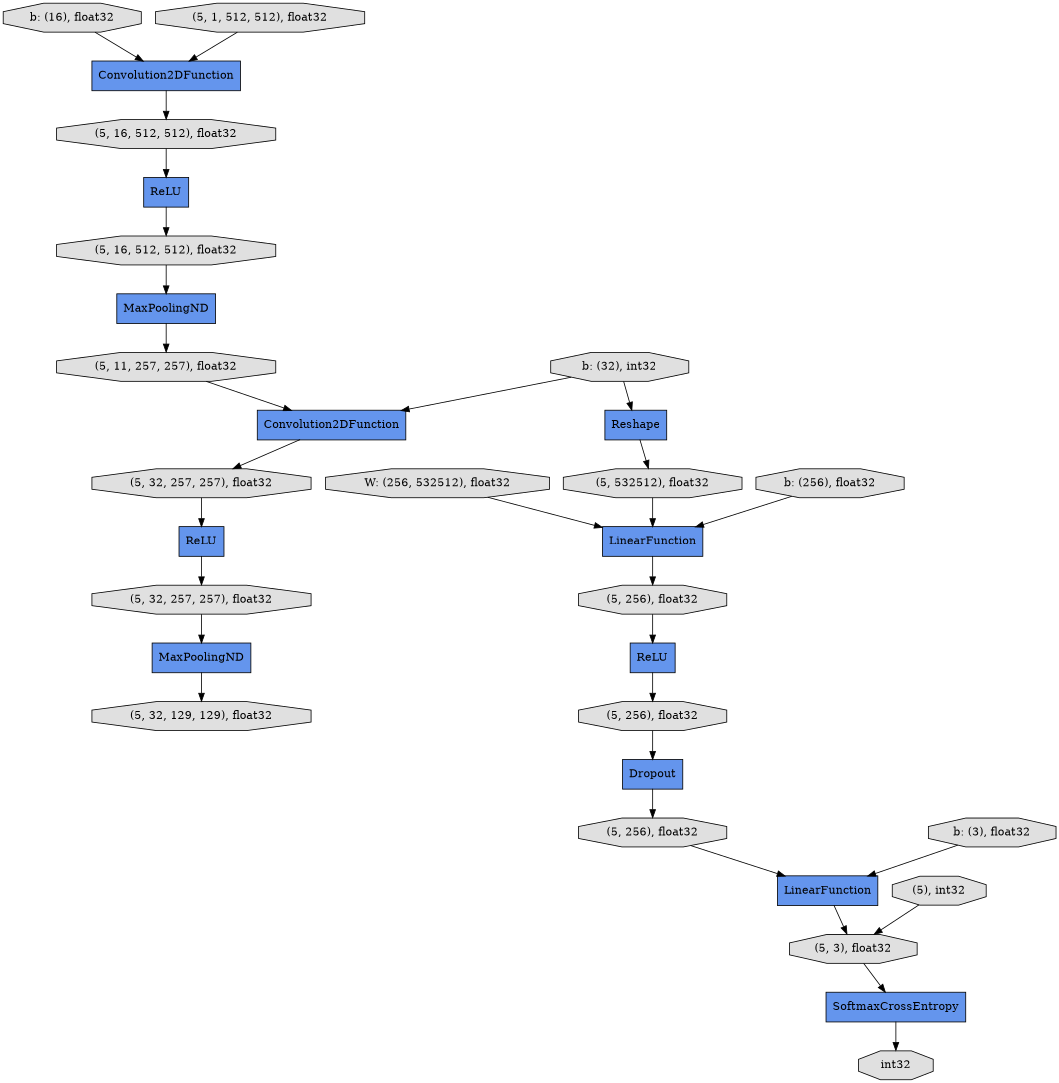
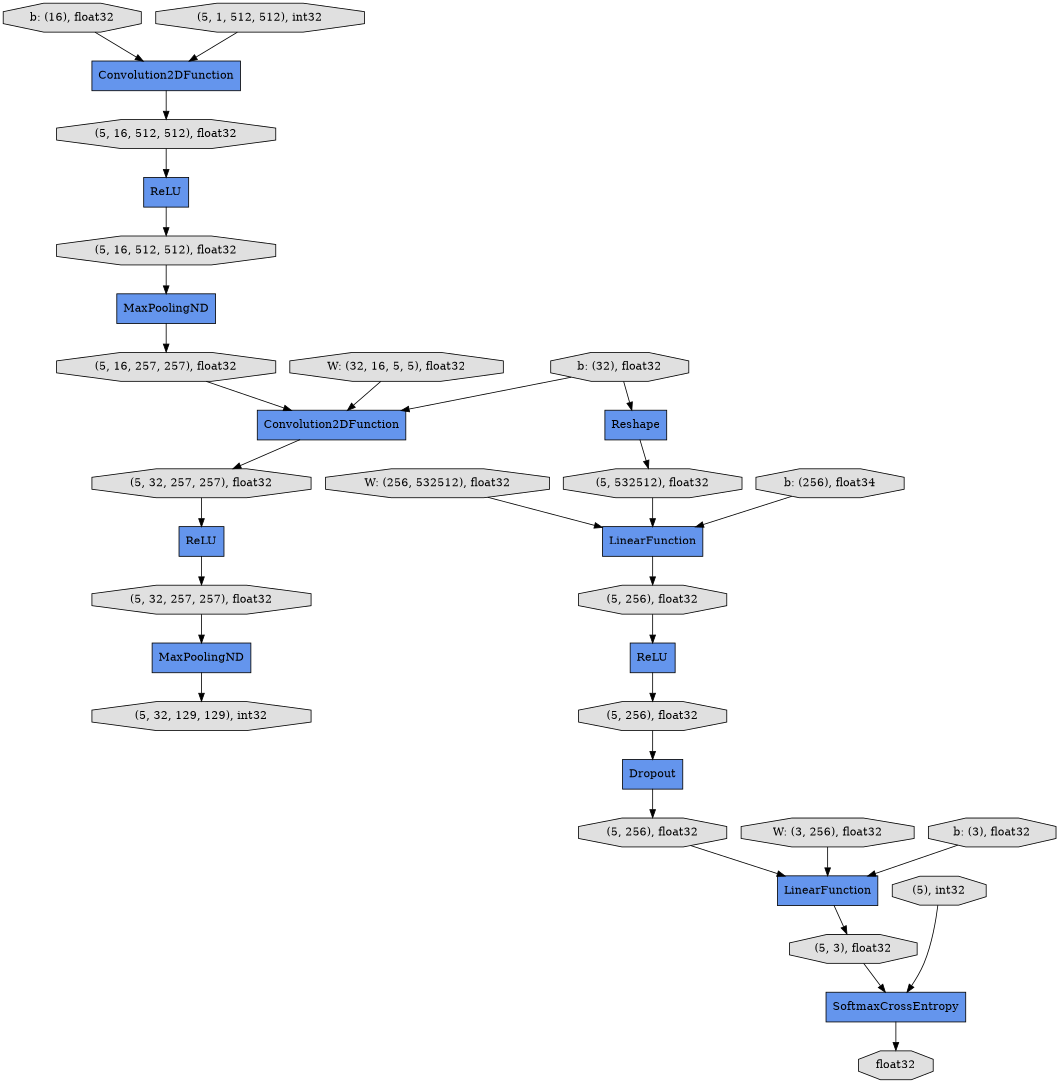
(260, 18) -> (260, 18)
(166, 367) -> (166, 367)
none -> (397, 367)
(620, 367) -> (620, 367)
(830, 483) -> (830, 483)
(201, 716) -> (201, 716)
none -> (828, 832)
(900, 917) -> (930, 947)
(896, 1065) -> (896, 1065)
